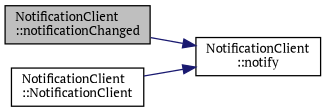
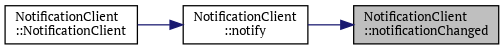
(167, 41) -> (324, 25)
